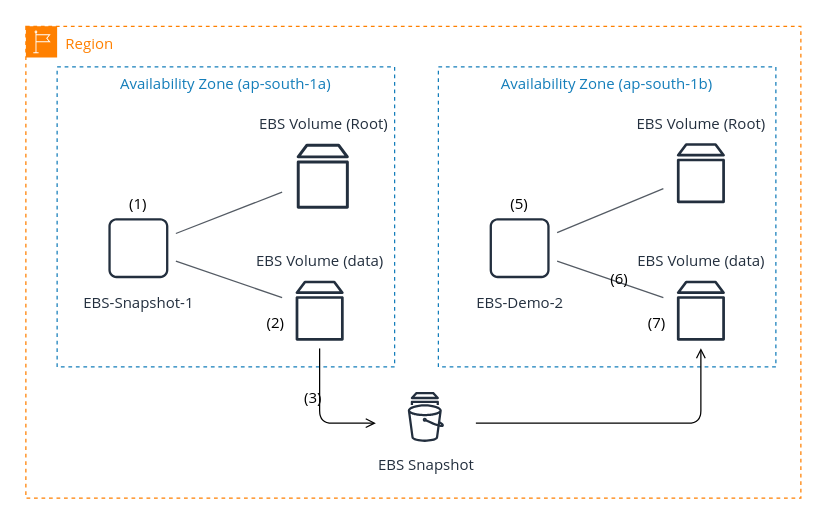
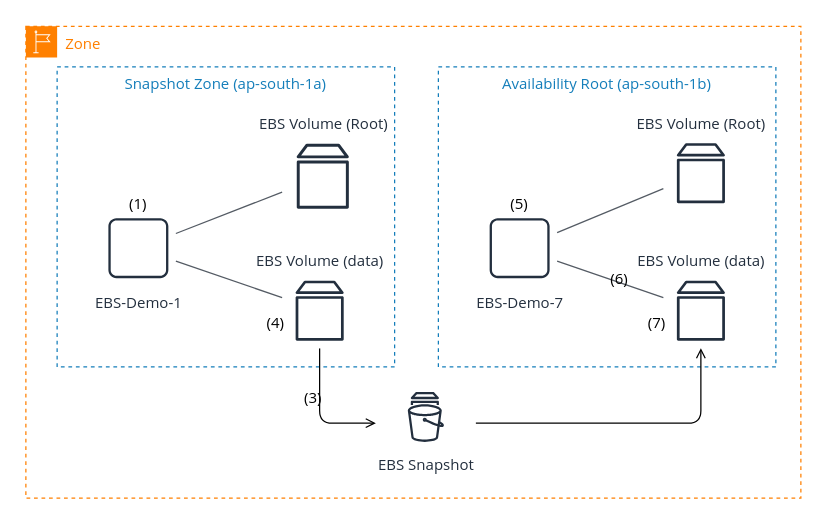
(89, 45) -> (82, 45)
(225, 84) -> (225, 84)
(606, 84) -> (606, 84)
(139, 303) -> (139, 303)
(520, 303) -> (520, 303)
(276, 323) -> (276, 323)
